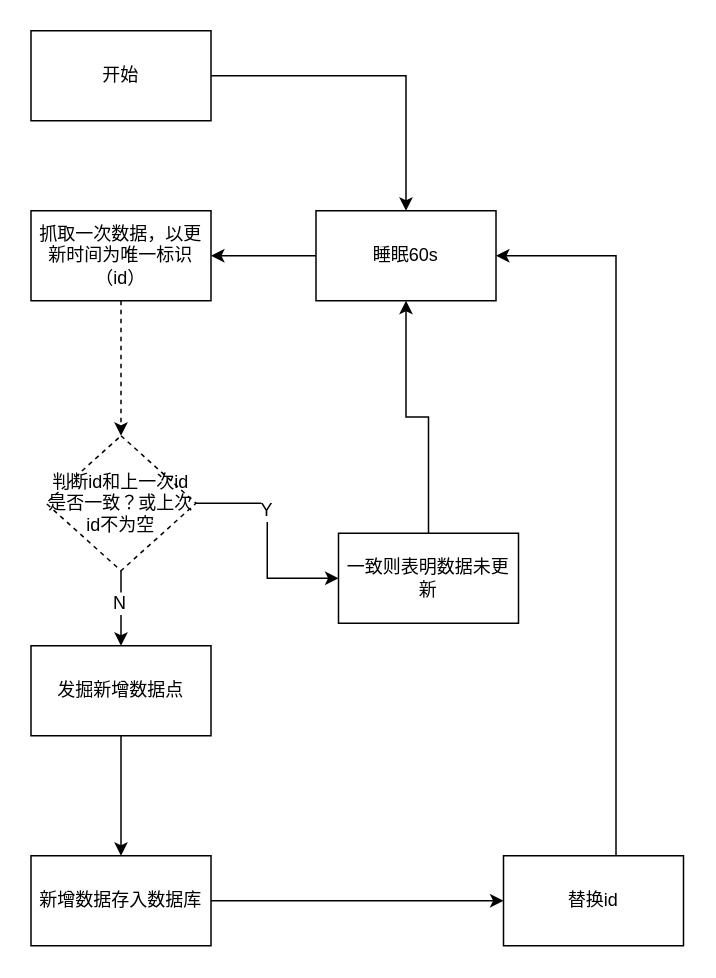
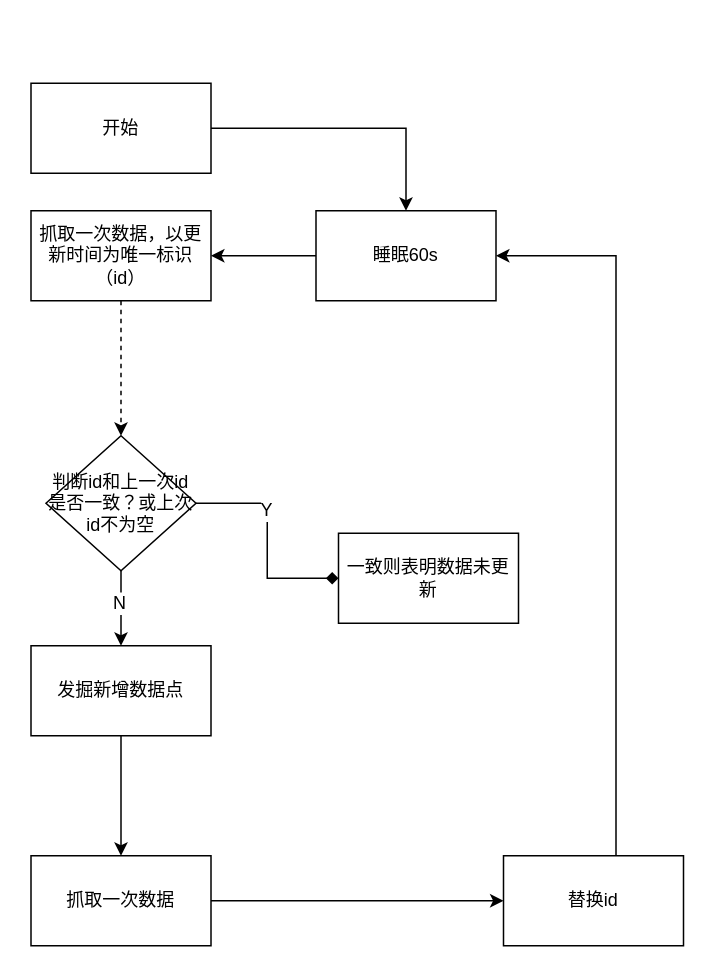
(121, 76) -> (121, 128)
(422, 417) -> none
(121, 503) -> (121, 503)
(327, 578) -> (326, 578)
(121, 901) -> (121, 901)
